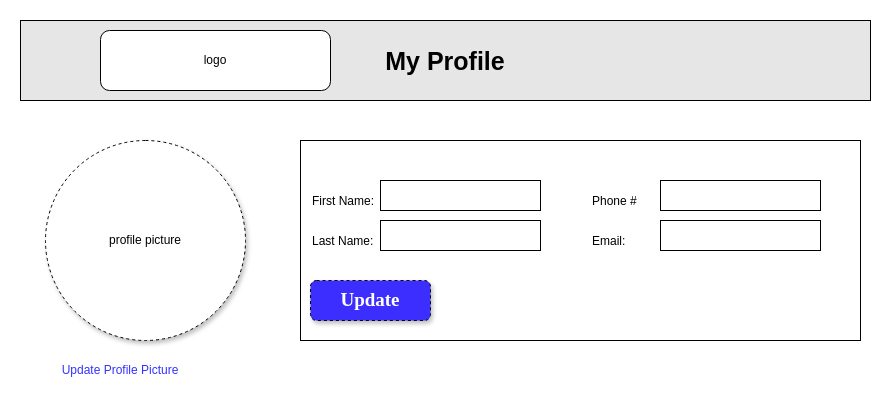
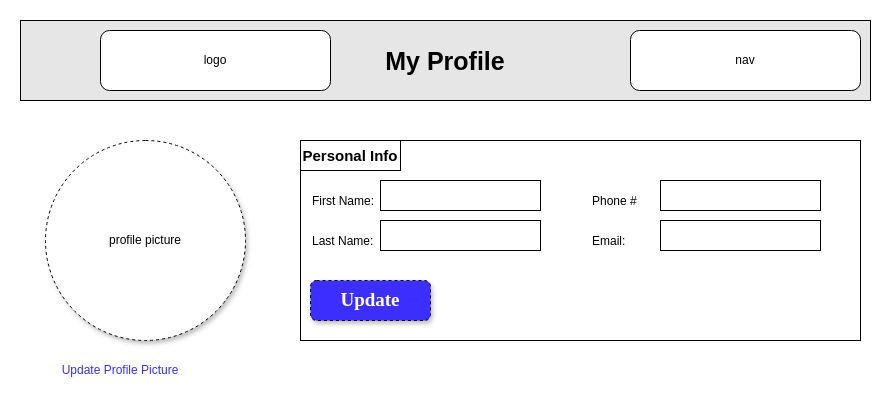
none -> (746, 61)
none -> (351, 156)
